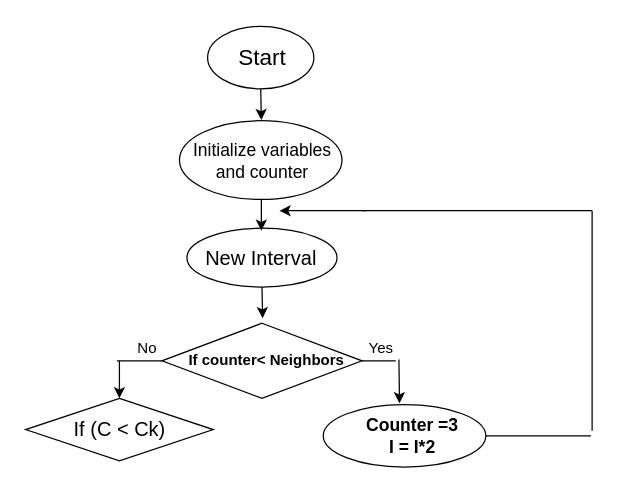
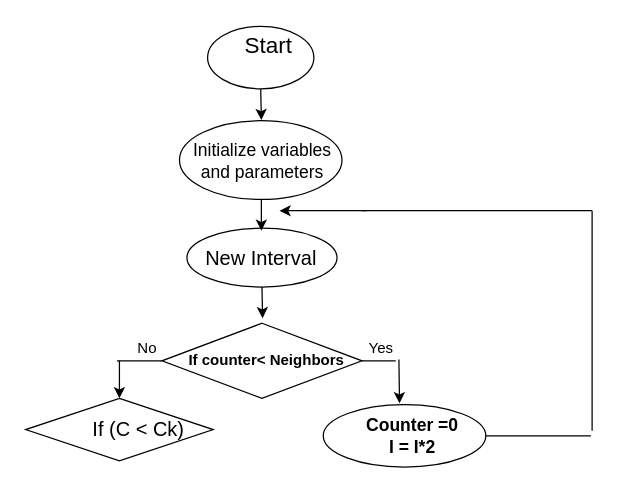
(261, 58) -> (268, 45)
(263, 161) -> (263, 161)
(119, 429) -> (138, 429)
(413, 436) -> (413, 436)
